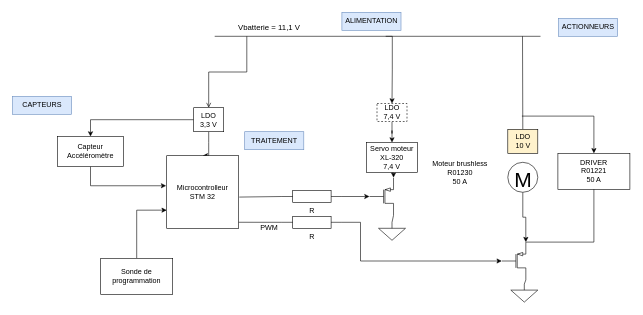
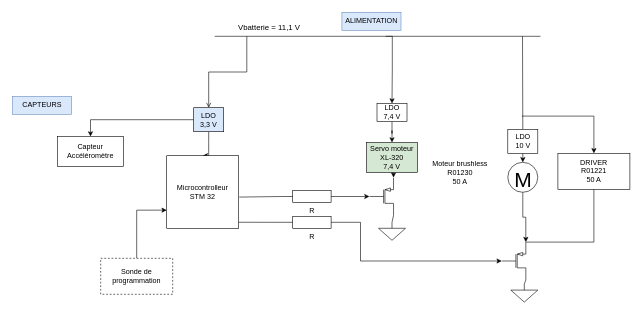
(588, 27) -> none
(392, 113) -> (392, 113)
(209, 120) -> (209, 120)
(274, 141) -> none
(523, 141) -> (523, 141)
none -> (523, 156)
(392, 158) -> (392, 158)
(90, 177) -> none
(269, 228) -> none
(137, 276) -> (137, 276)
